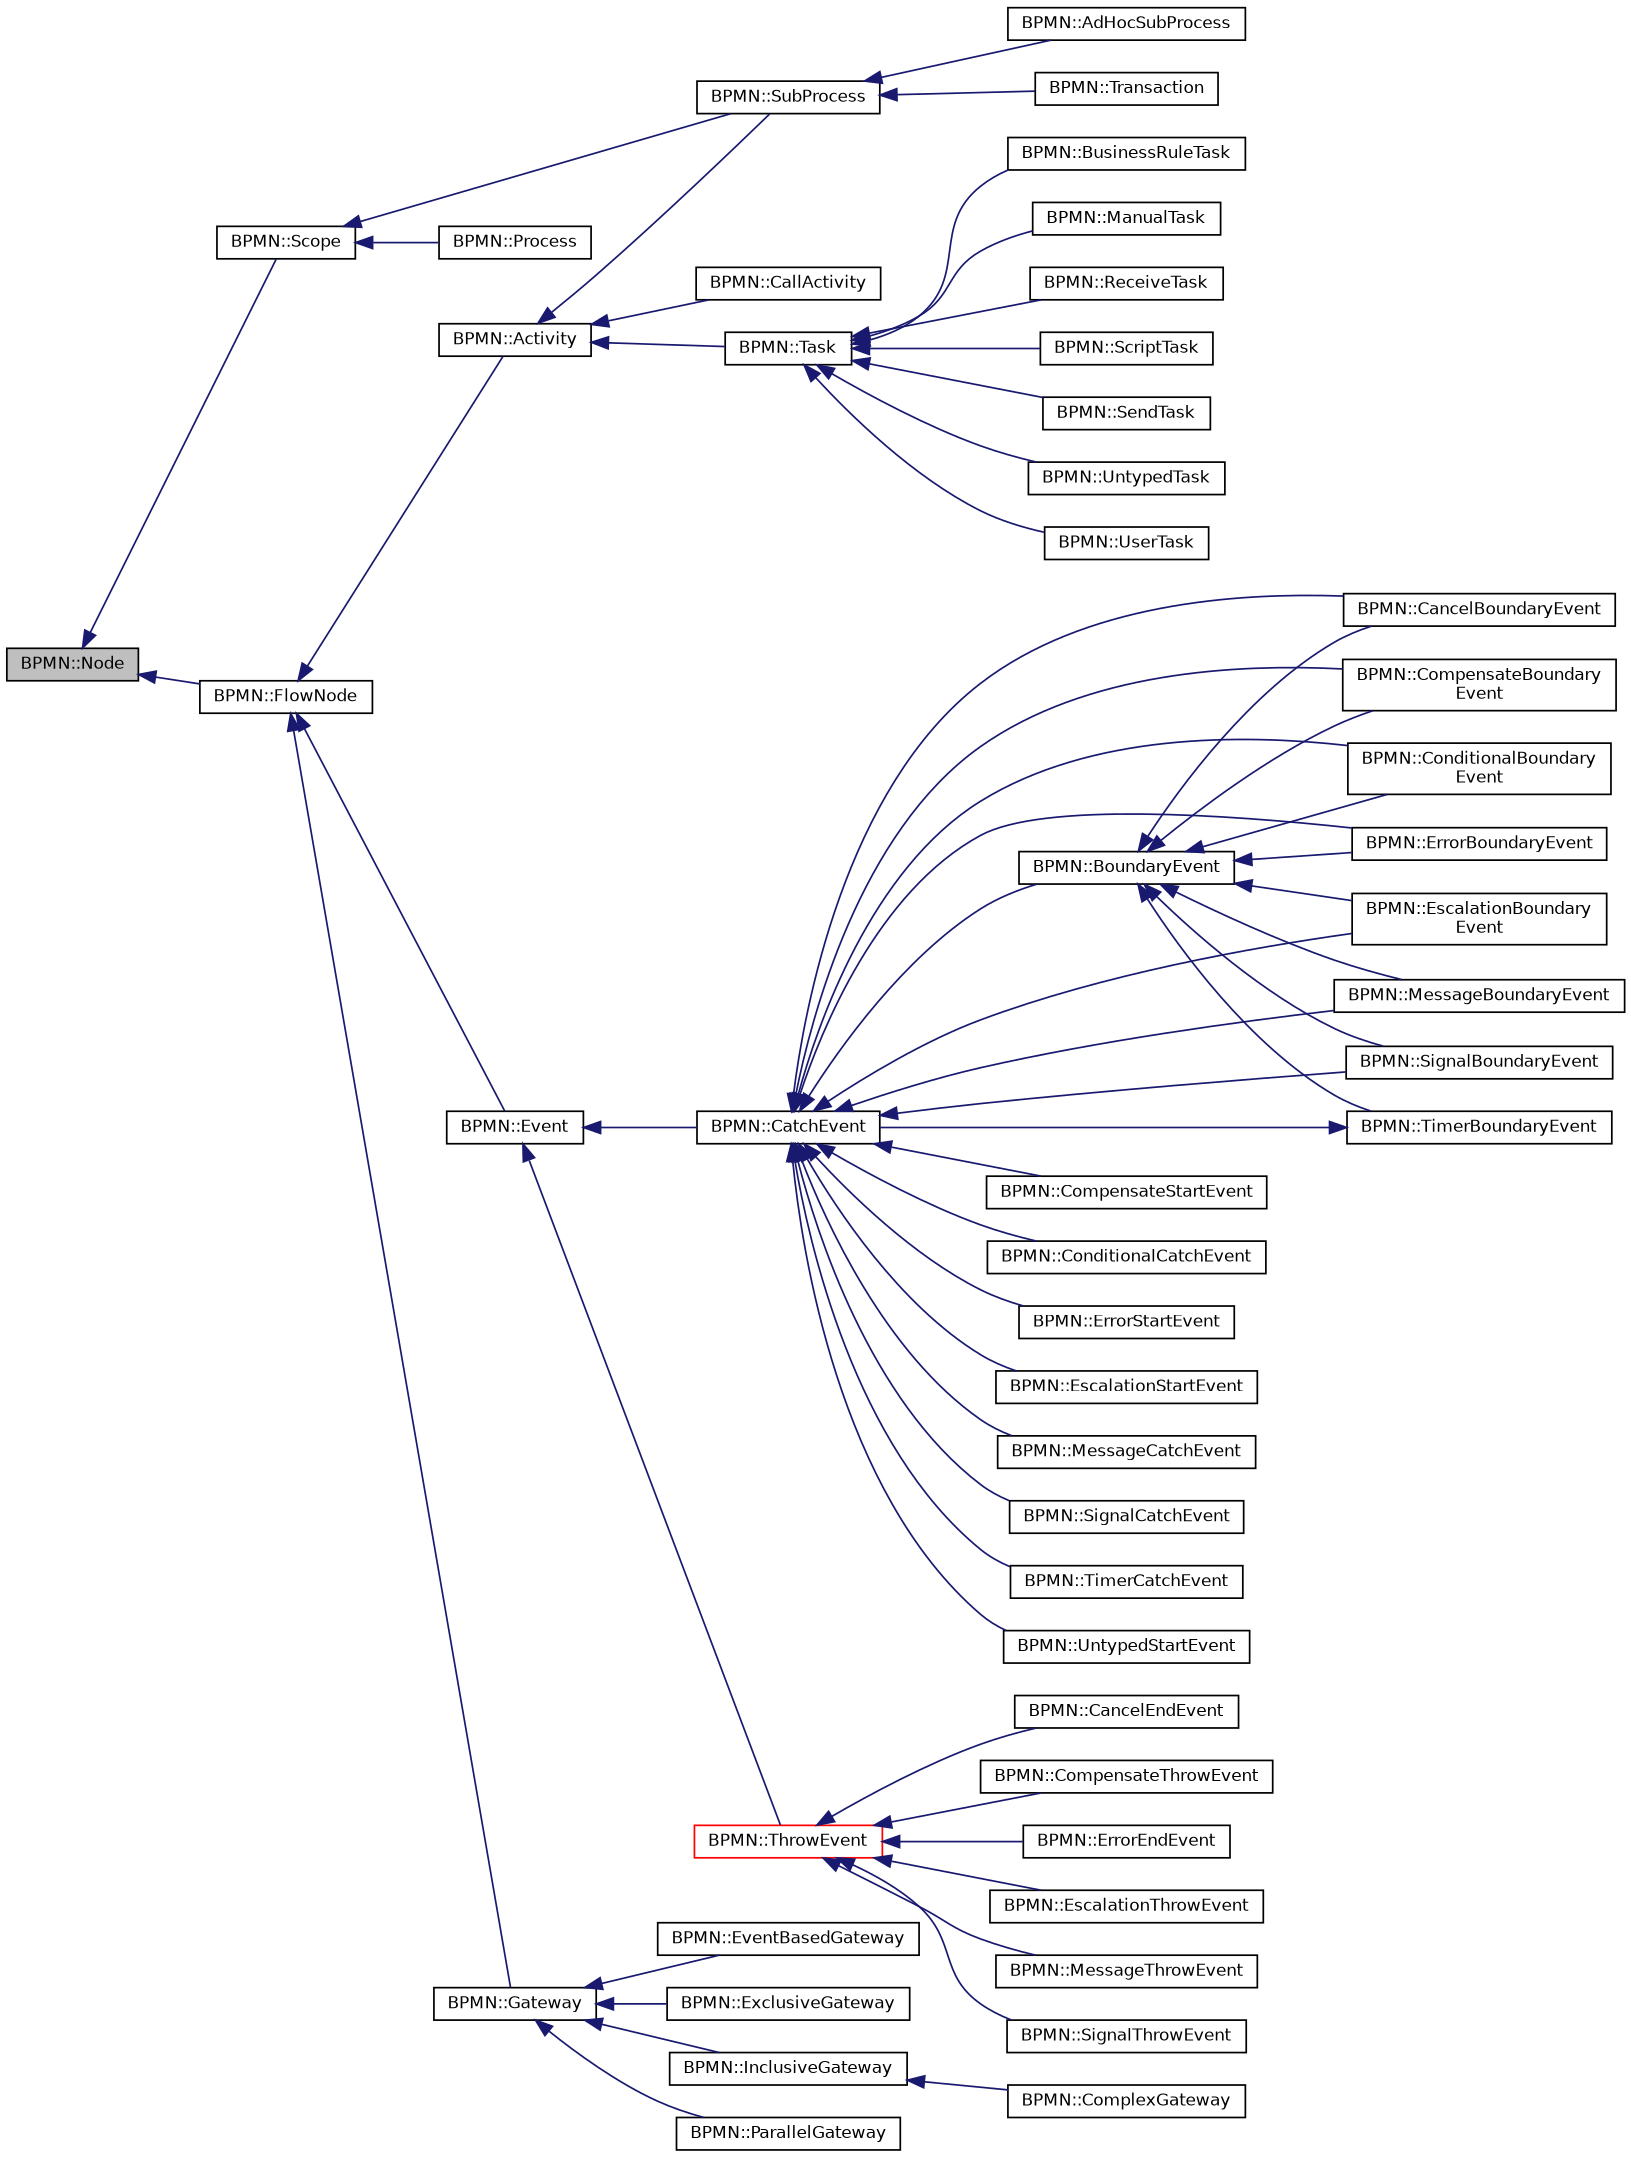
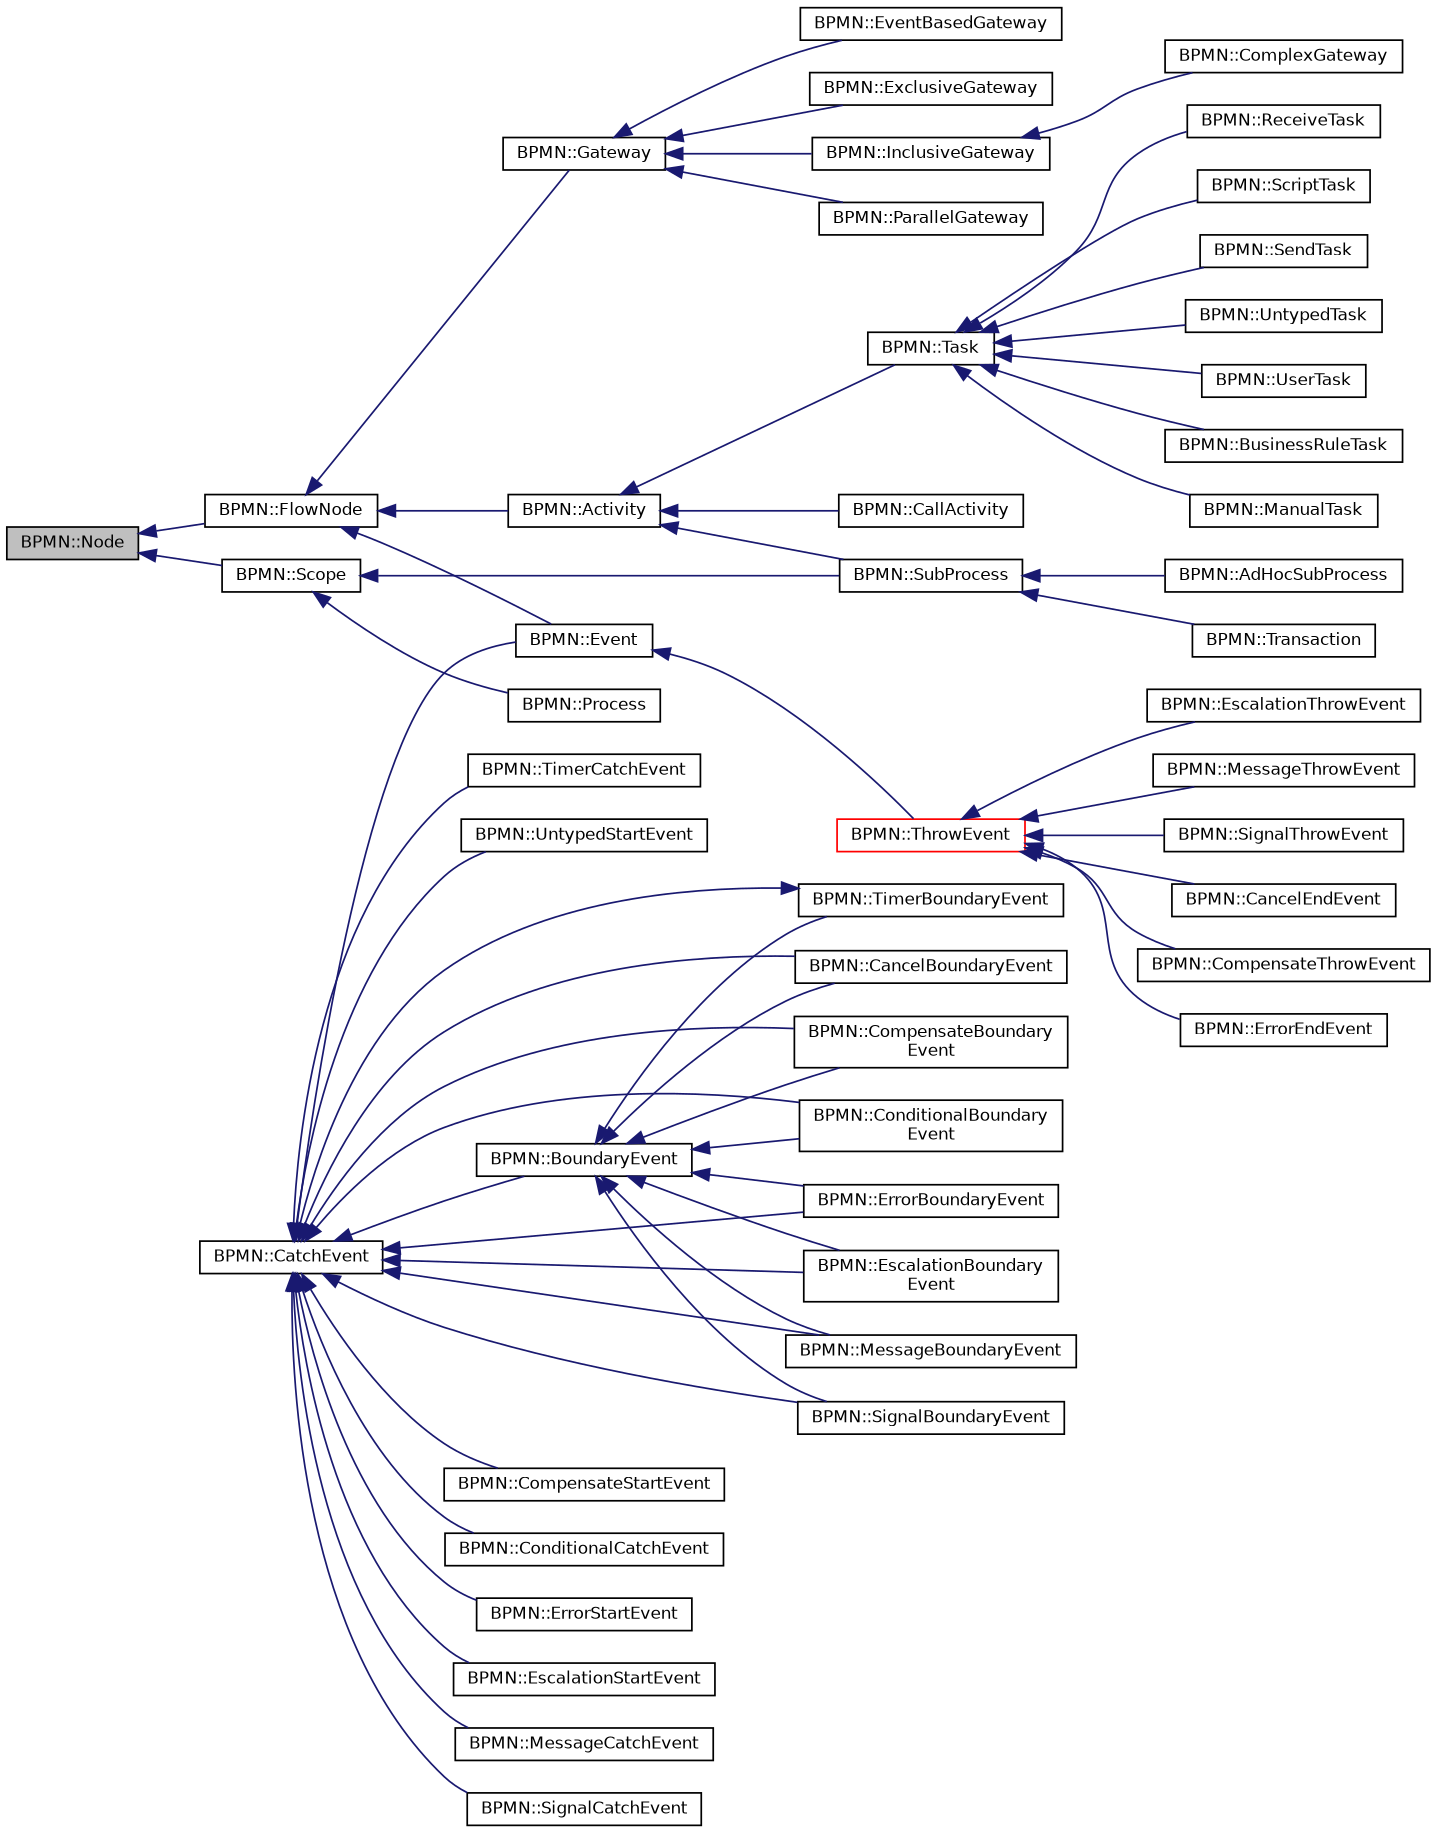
(649, 1128) -> (354, 902)
